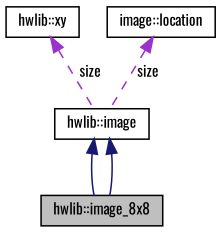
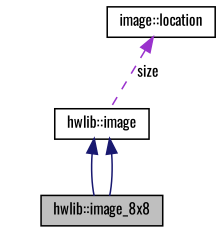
(43, 22) -> none
